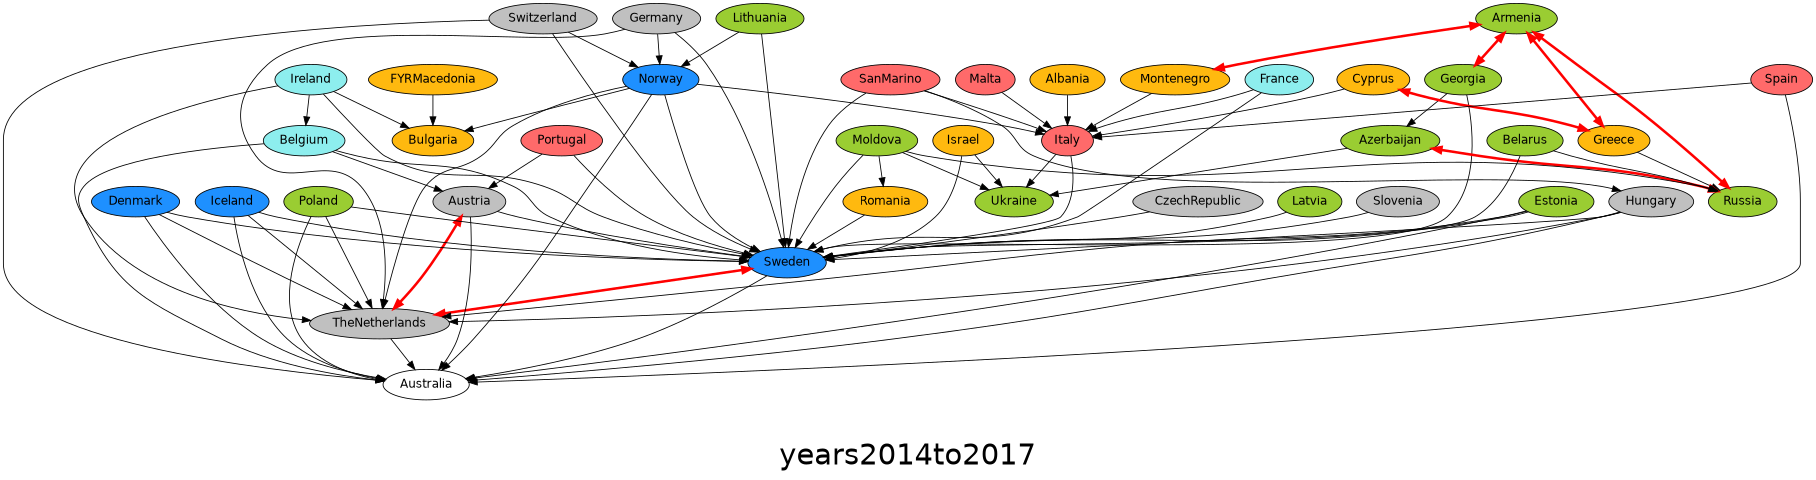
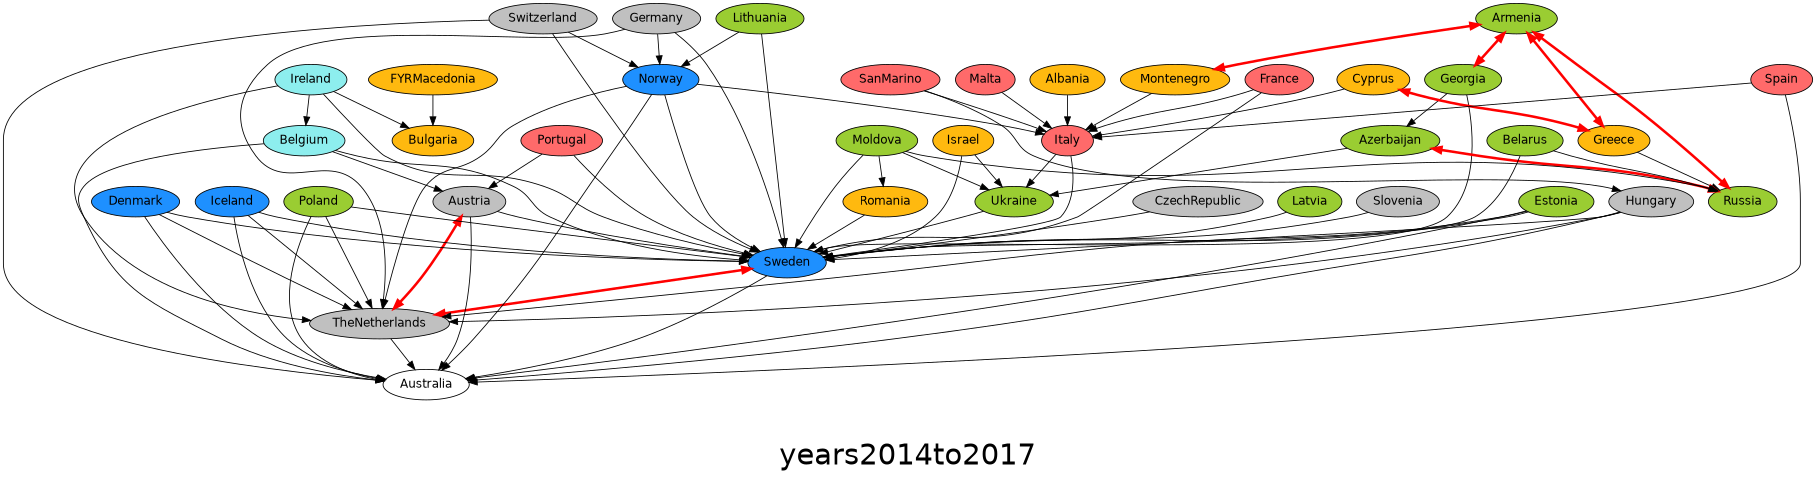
(1279, 80) -> (1279, 80)
(516, 117) -> none
(811, 157) -> (937, 224)
